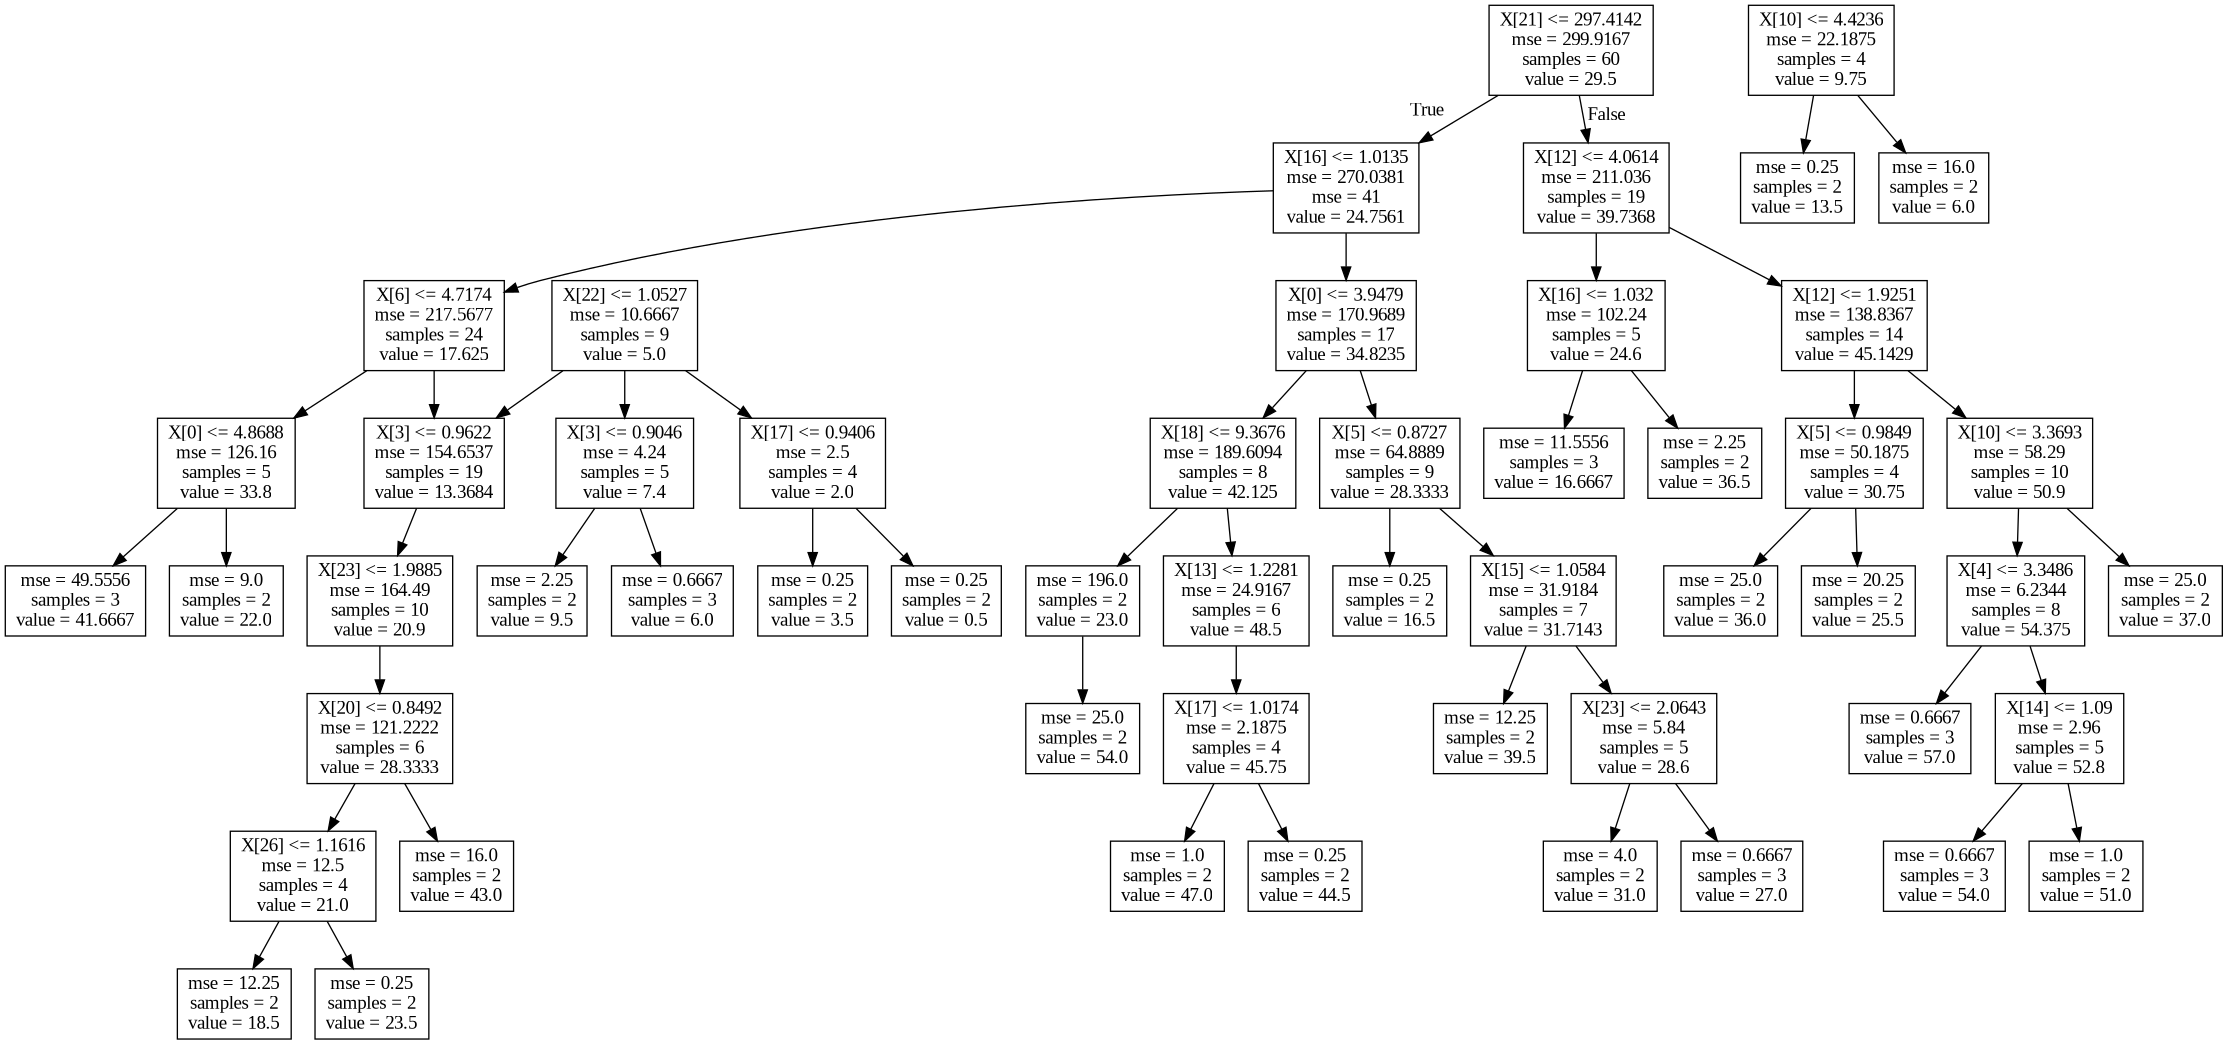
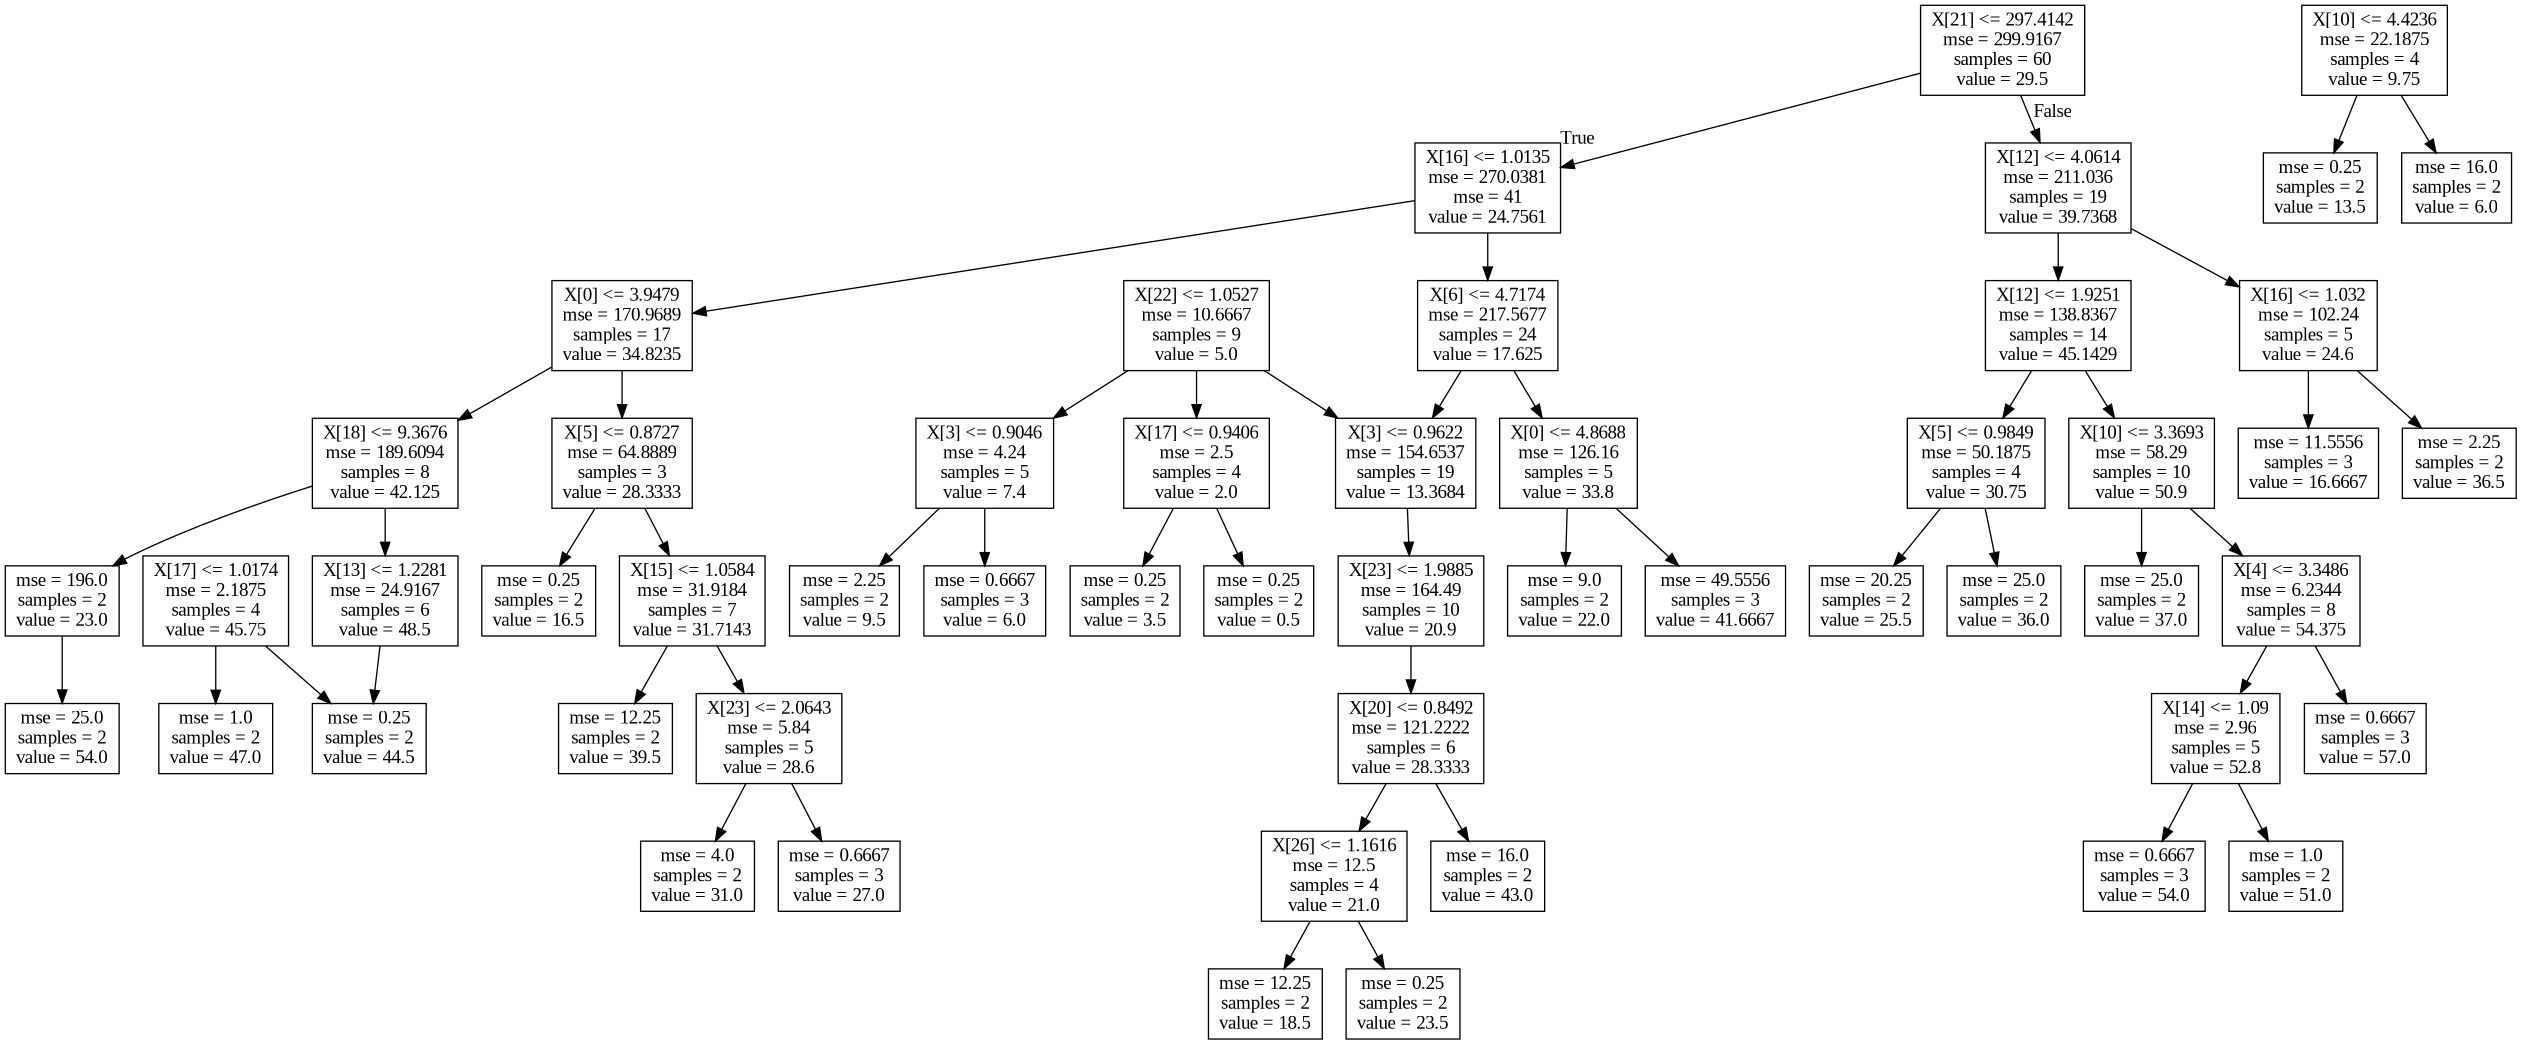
(1390, 463) -> (622, 463)
(1236, 663) -> (377, 668)
